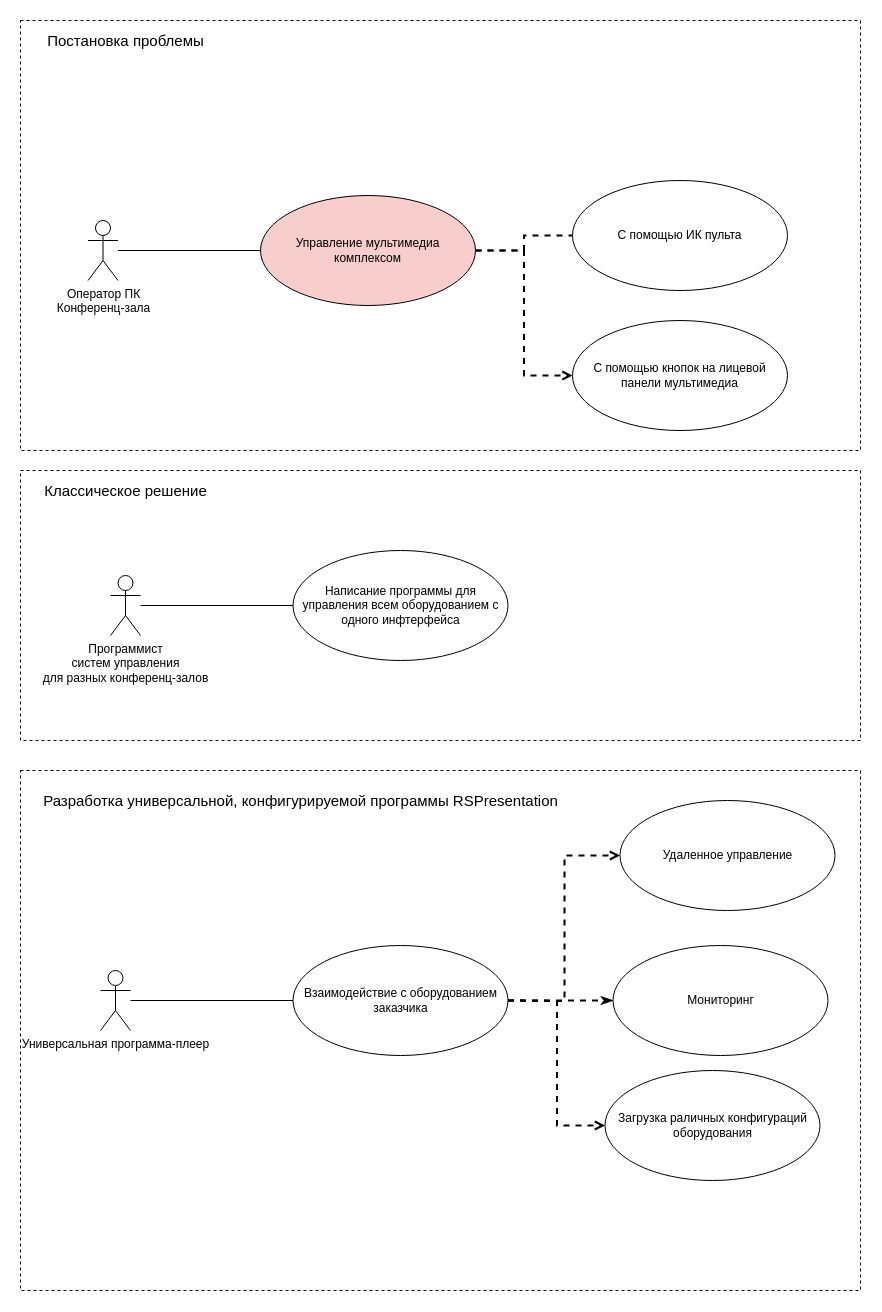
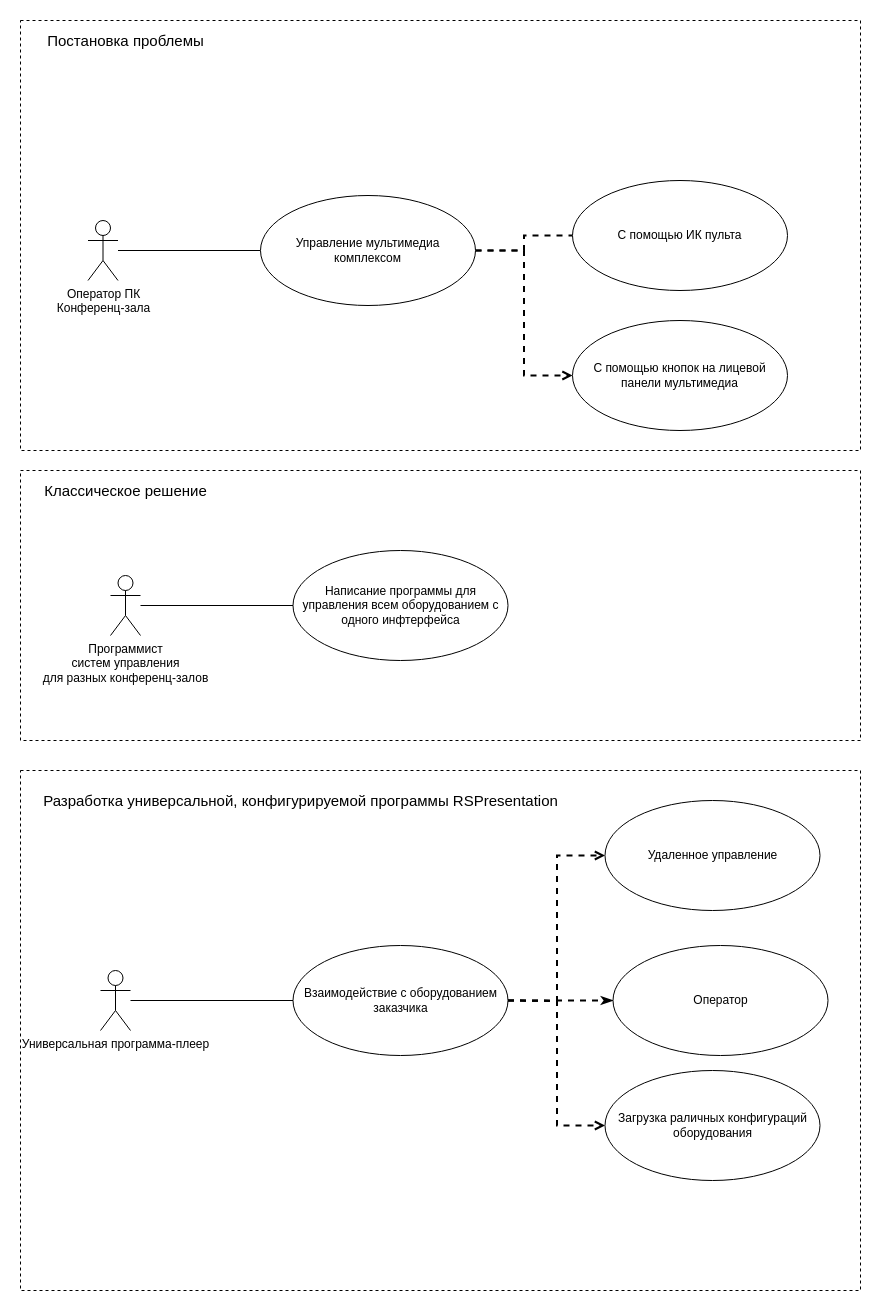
(368, 251) -> (368, 251)
(728, 856) -> (713, 856)
(721, 1001) -> (721, 1001)
